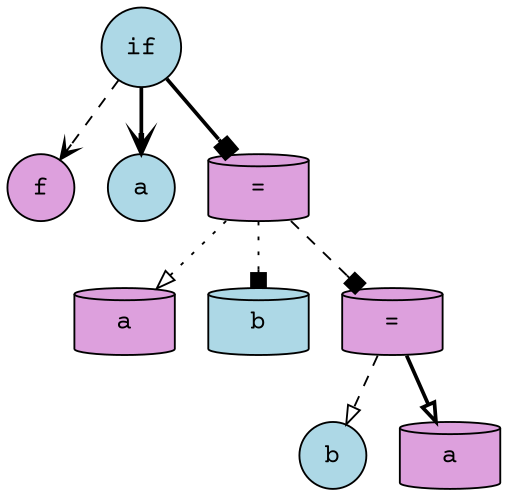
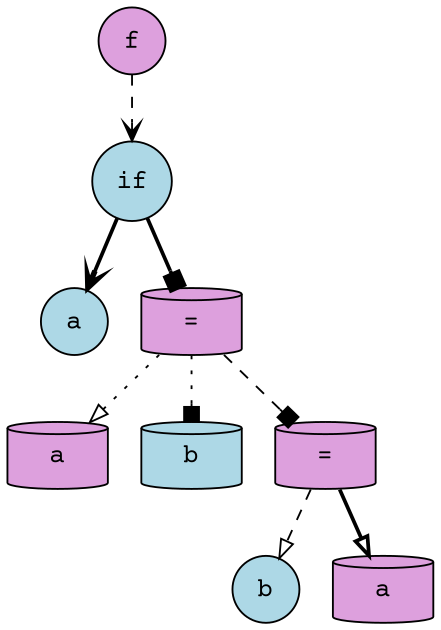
(95, 112) -> (132, 98)
